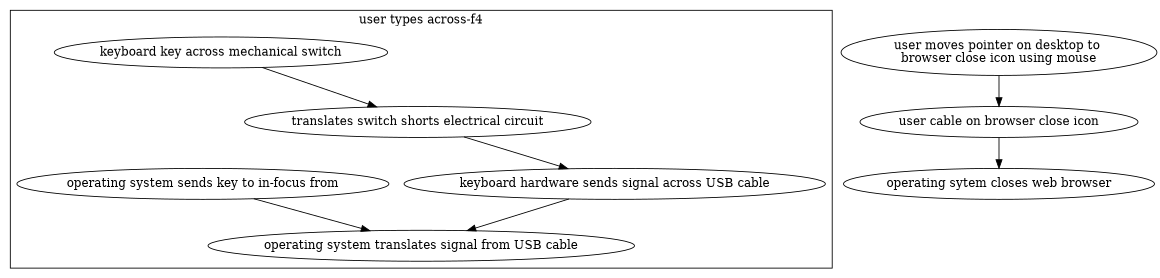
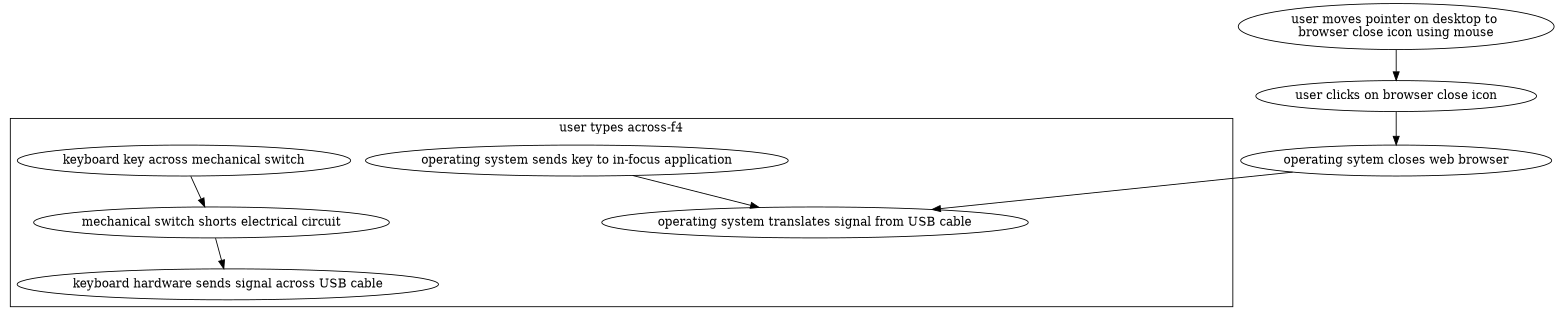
(418, 122) -> (211, 222)
(999, 122) -> (1396, 96)
(203, 184) -> (577, 161)
(522, 213) -> (1117, 190)
